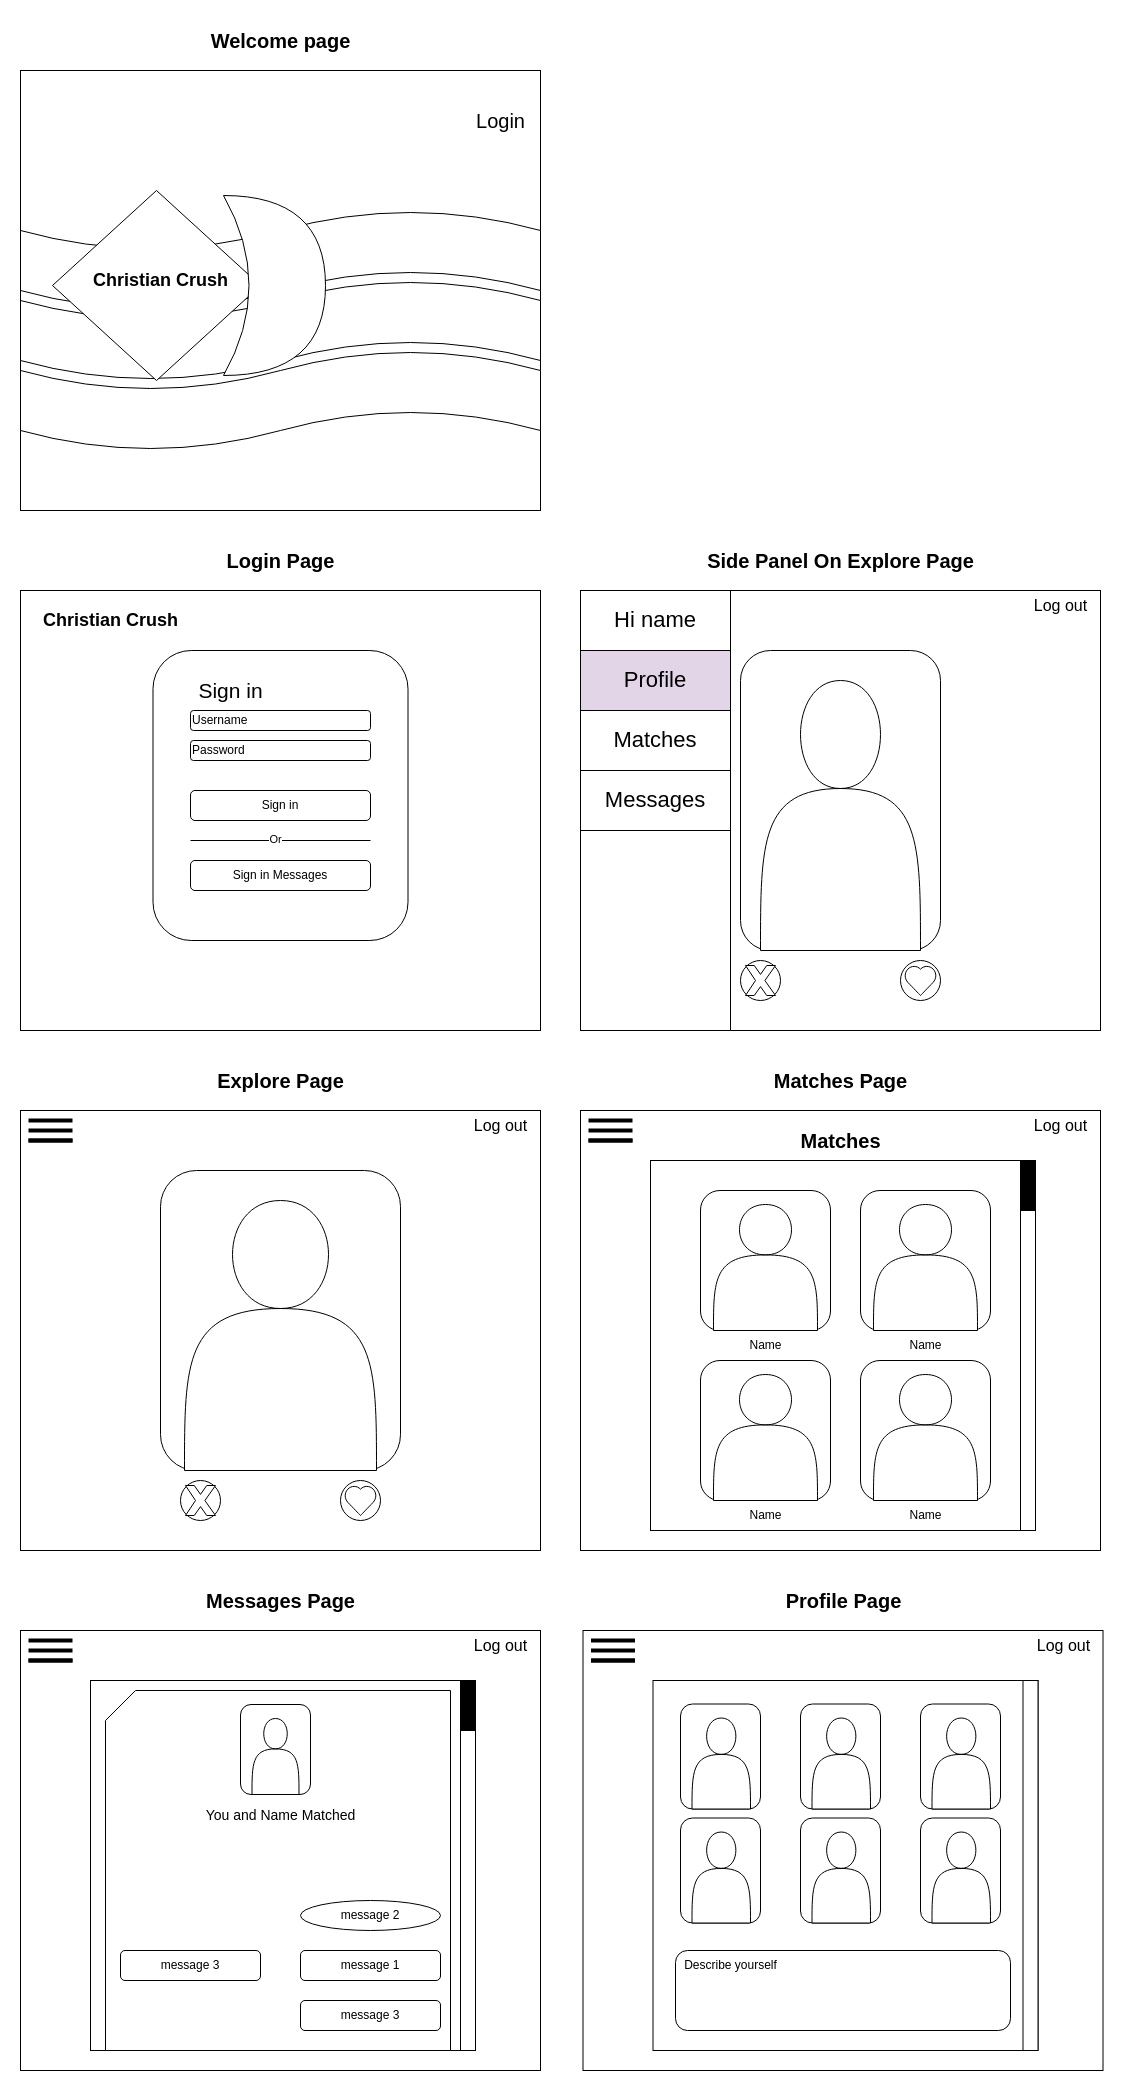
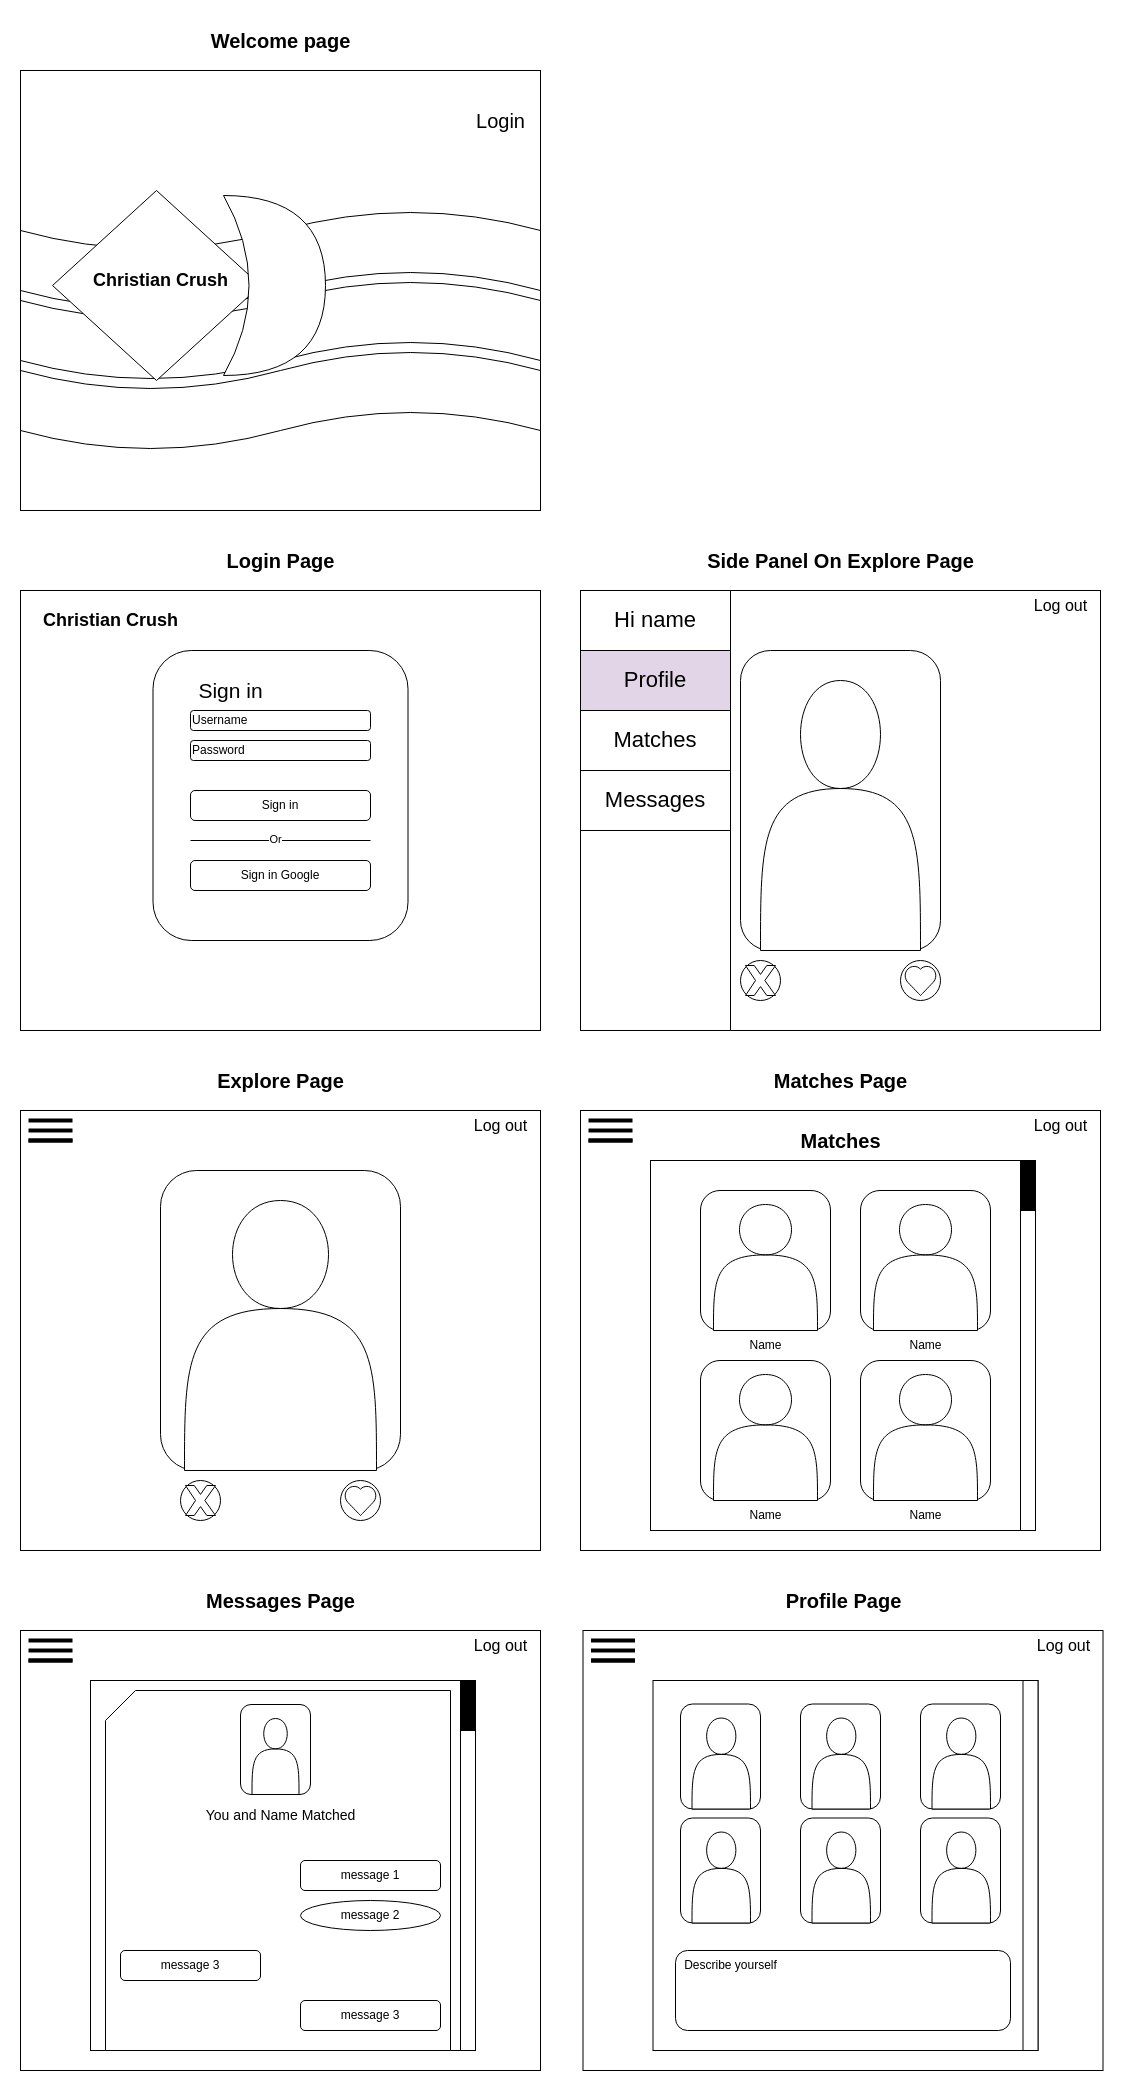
(281, 876) -> (281, 876)
(371, 1966) -> (371, 1876)
